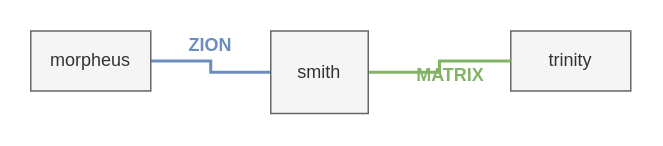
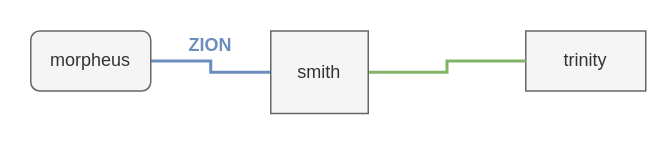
(91, 61) -> (91, 61)
(571, 61) -> (586, 61)
(451, 76) -> none
